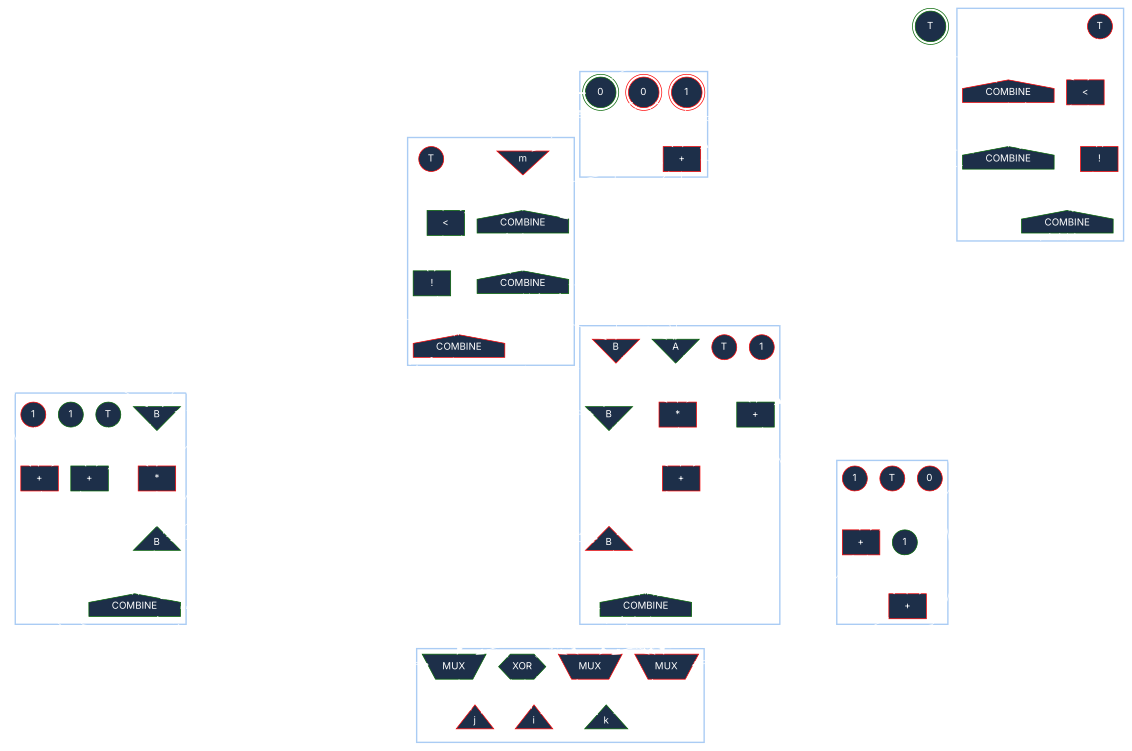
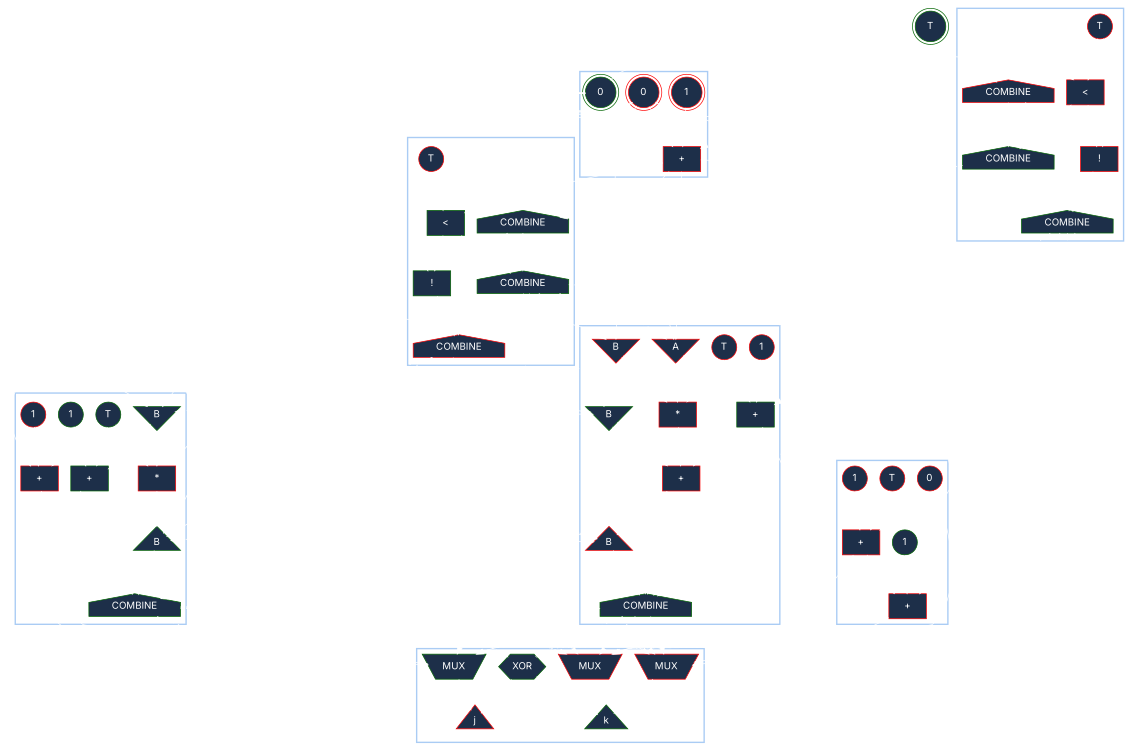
(523, 159) -> none
(676, 347) -> (676, 347)
(534, 721) -> none
